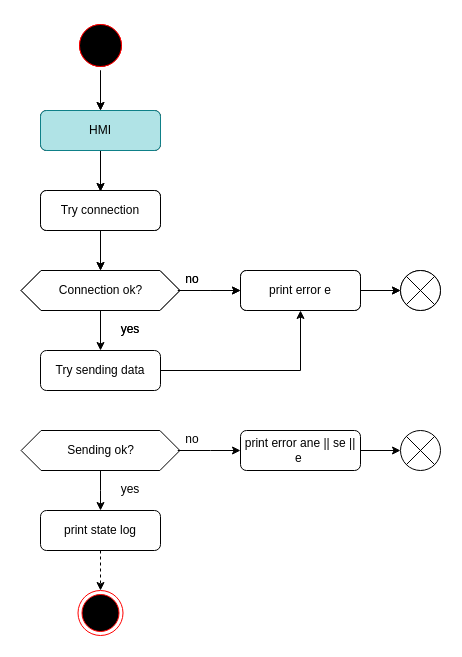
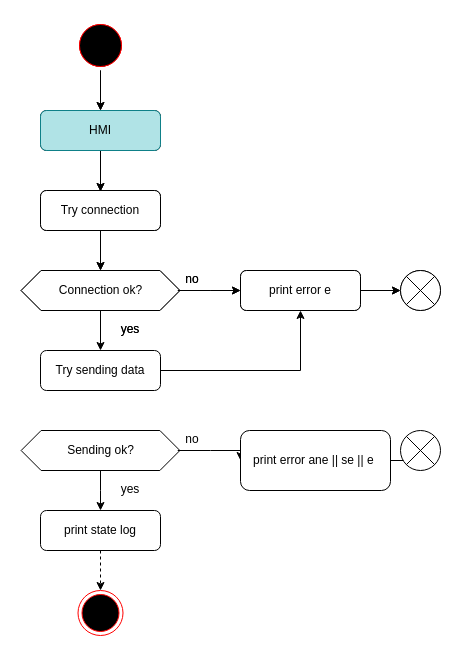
(301, 451) -> (316, 461)
